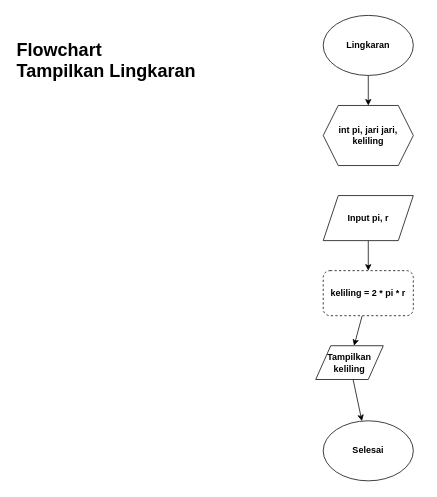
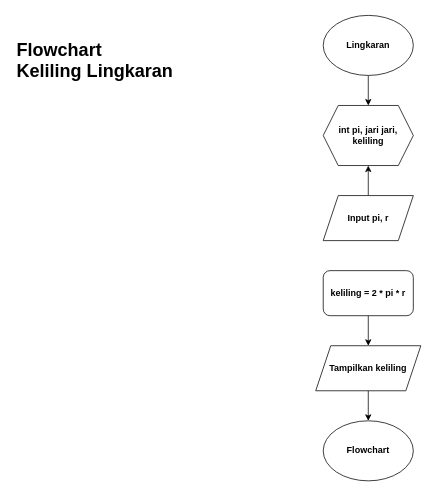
(103, 60) -> (94, 60)
(368, 252) -> (368, 183)
(368, 293) -> (368, 293)
(349, 362) -> (368, 368)
(368, 450) -> (368, 450)
